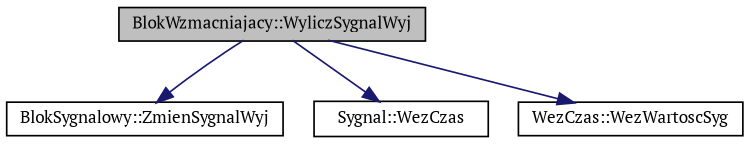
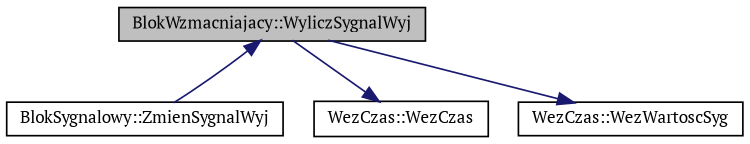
(206, 65) -> (211, 78)
(401, 119) -> (401, 119)
